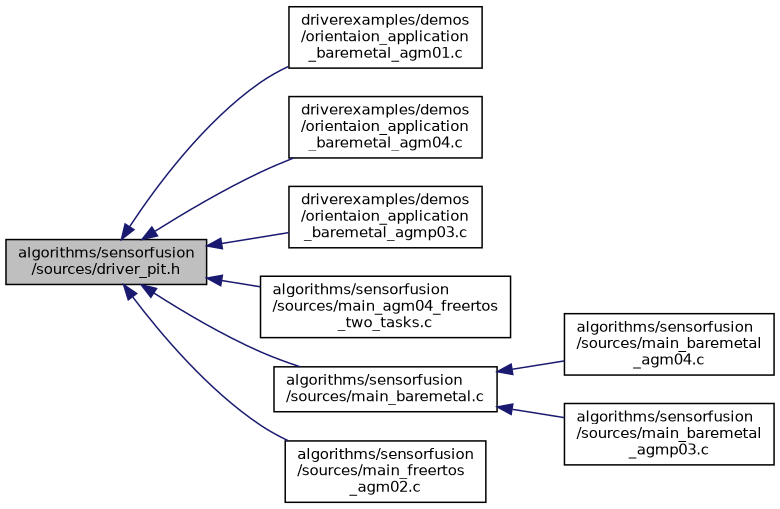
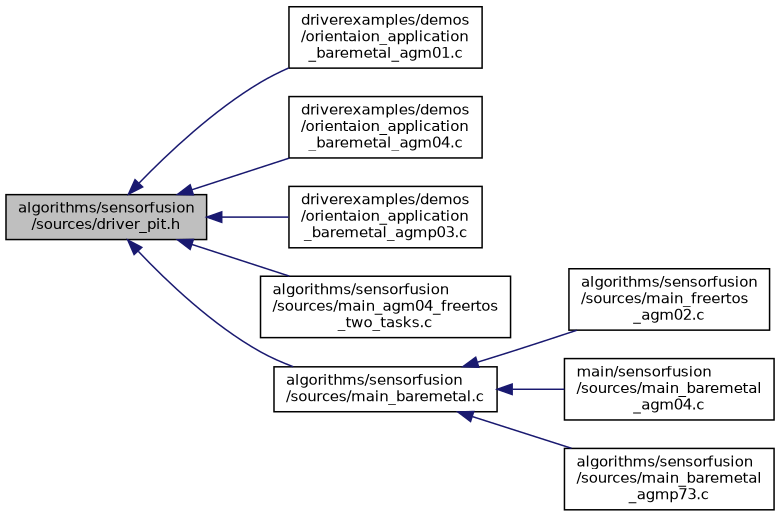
(669, 344) -> (669, 389)
(203, 377) -> (527, 346)
(669, 434) -> (669, 479)
